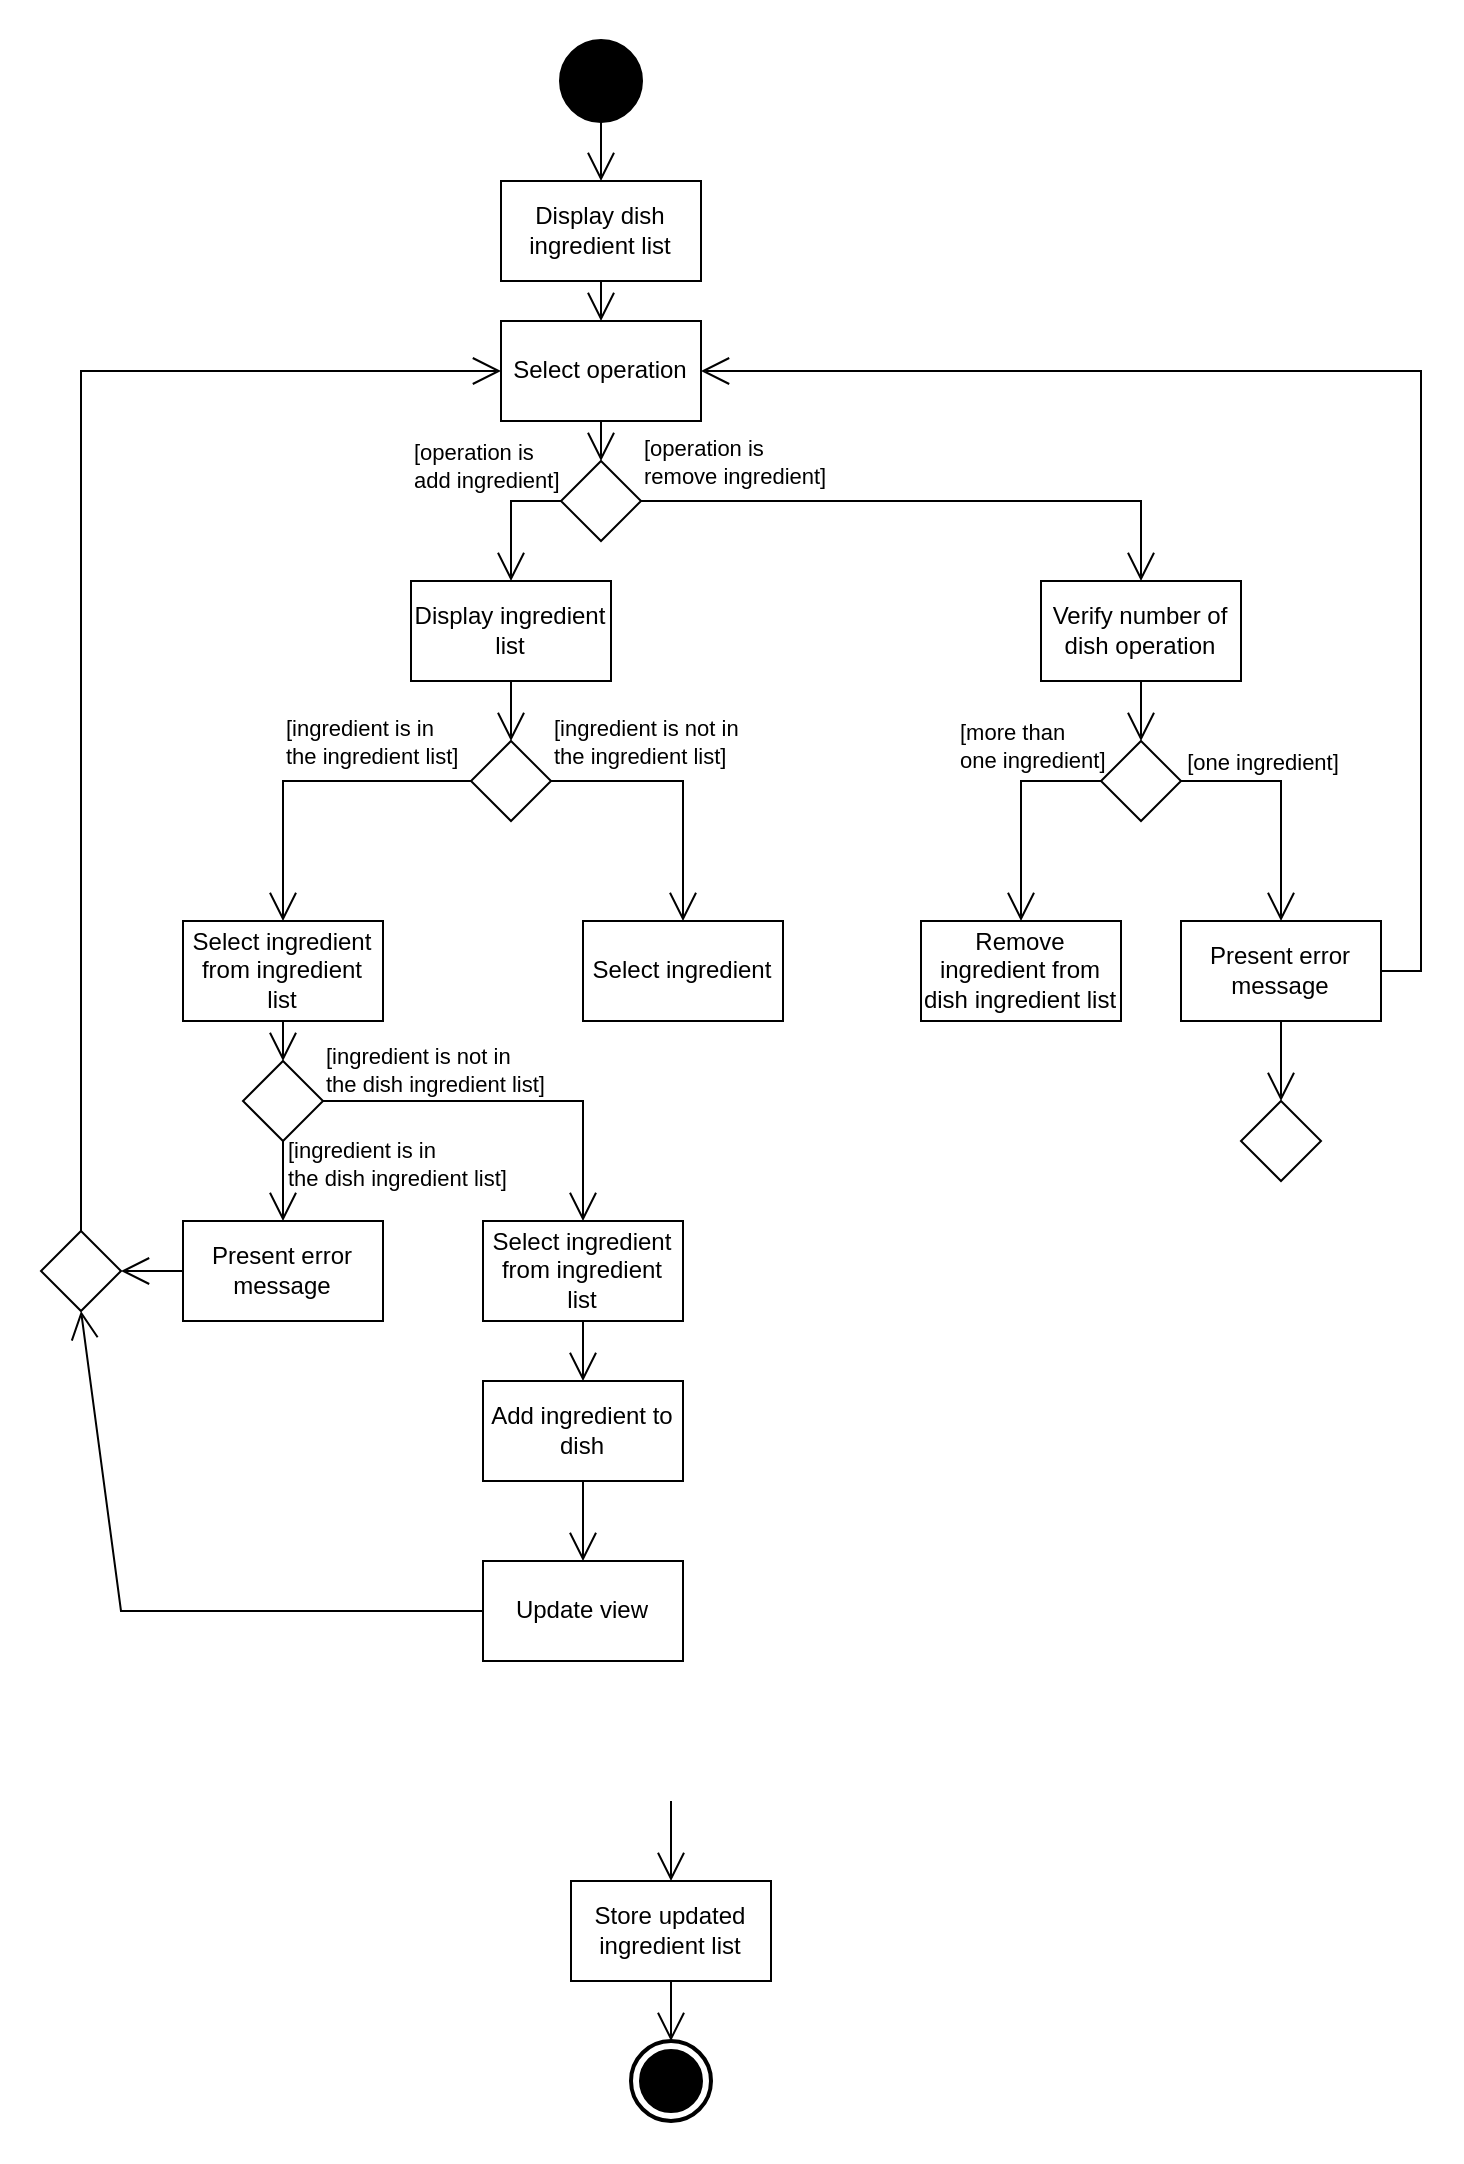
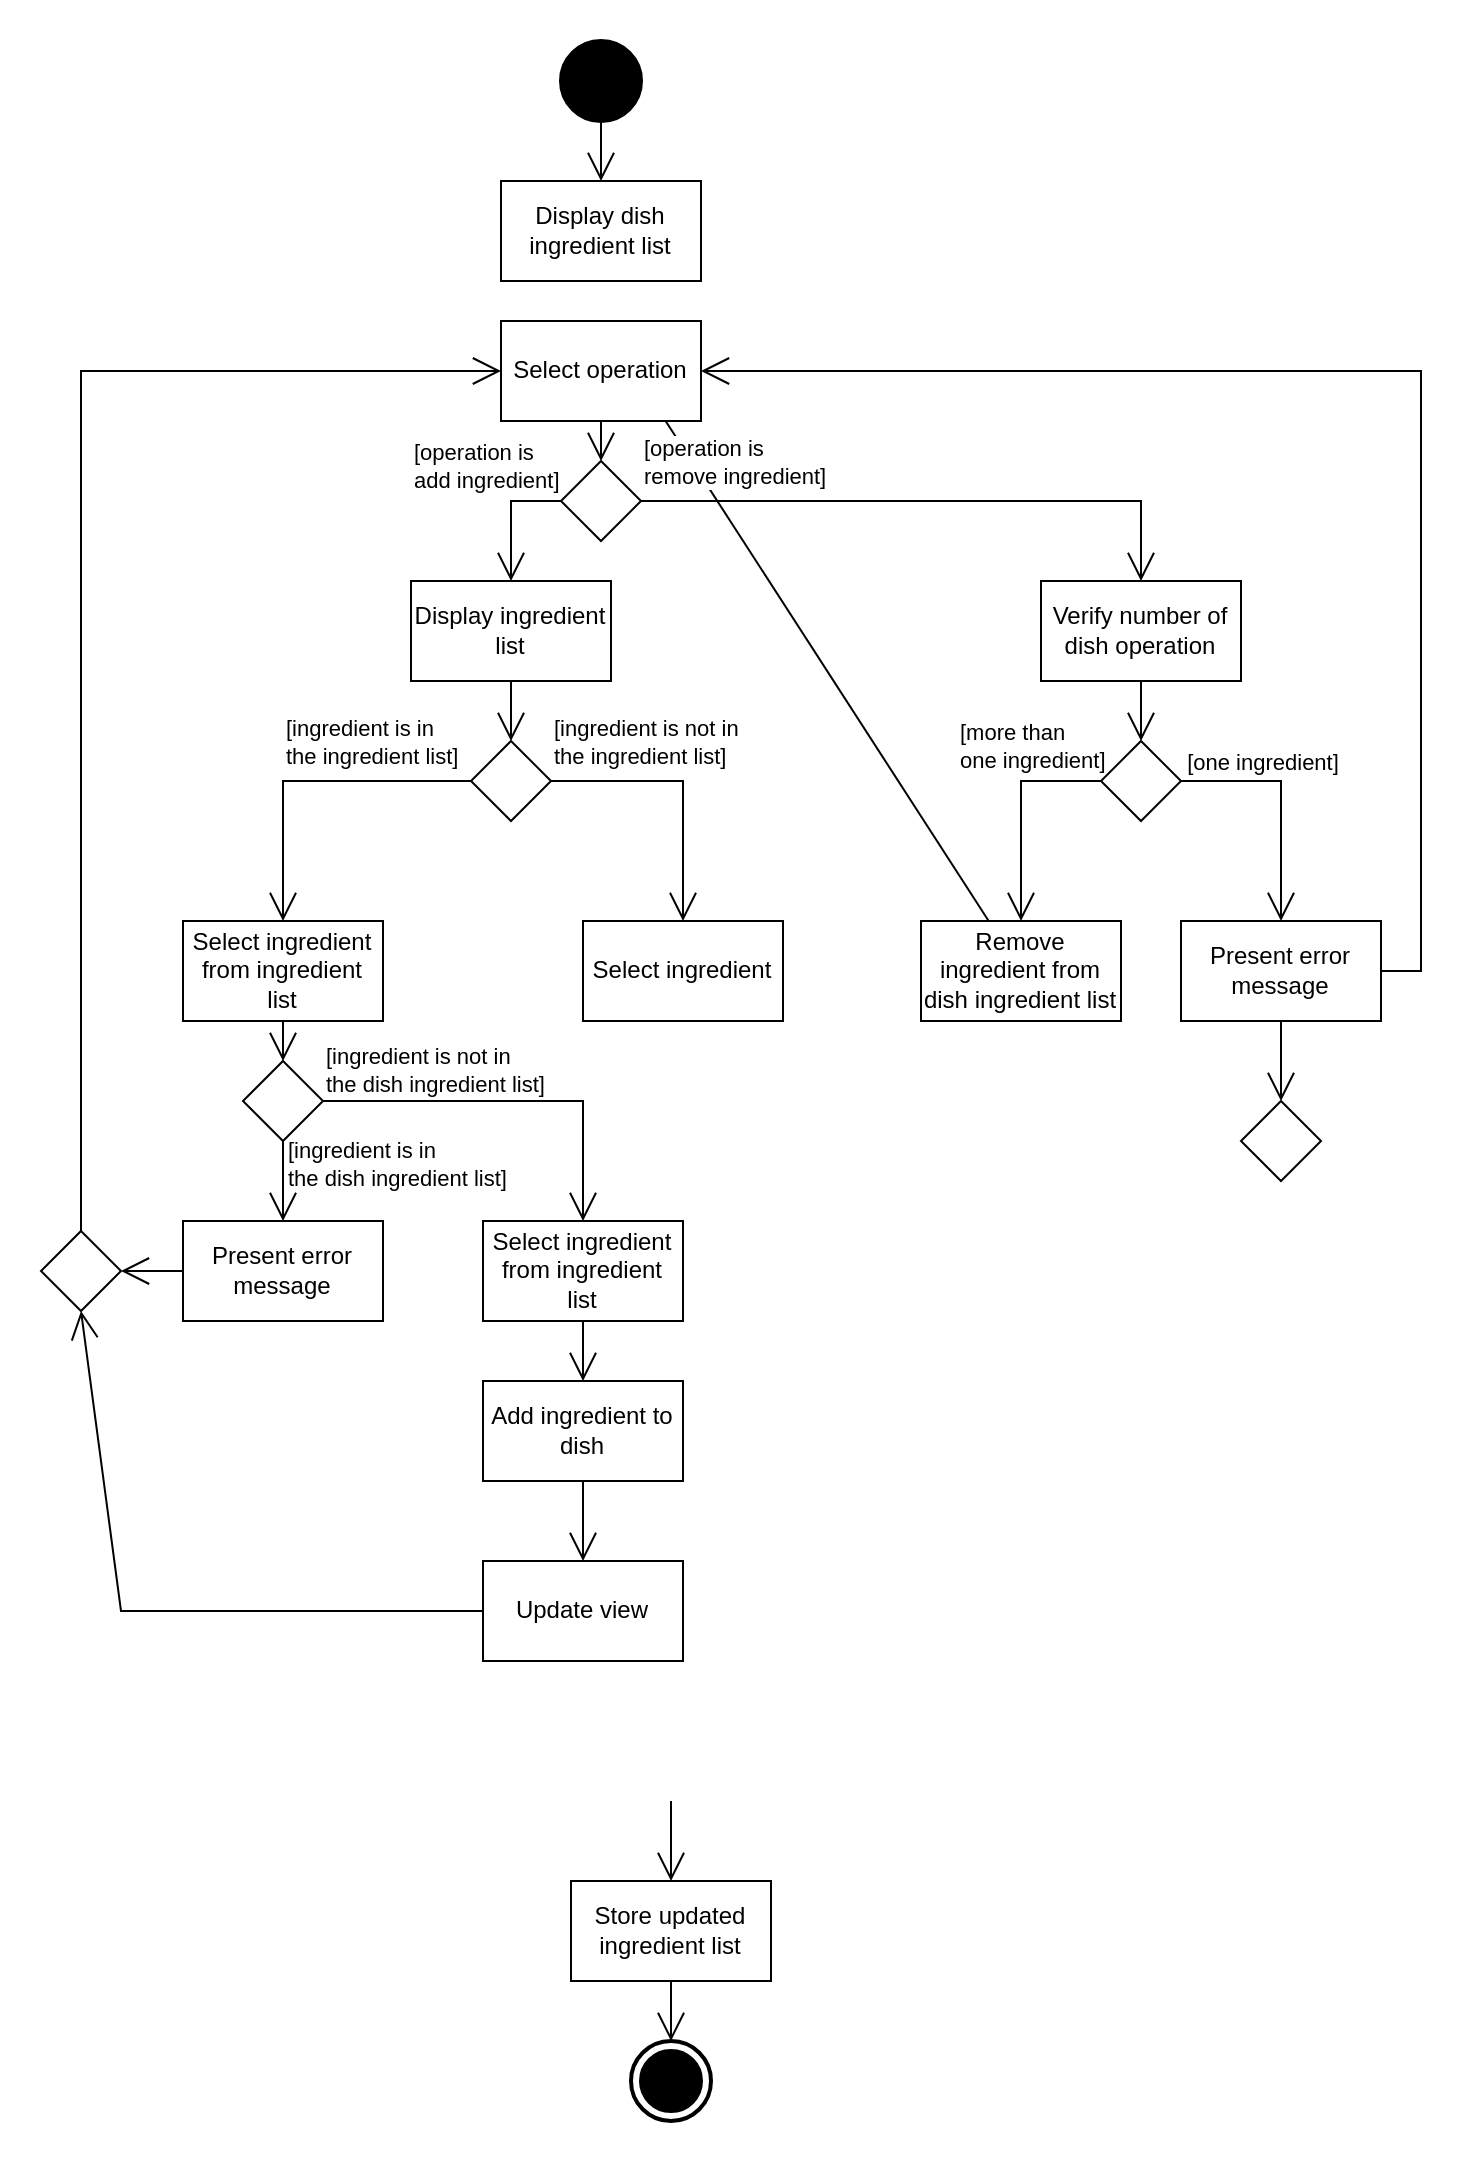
(601, 299) -> (854, 712)
